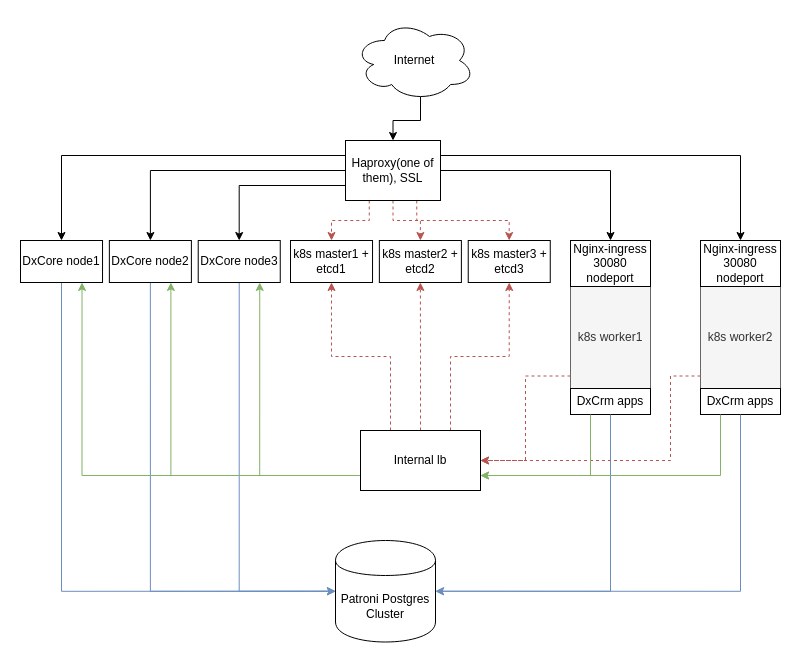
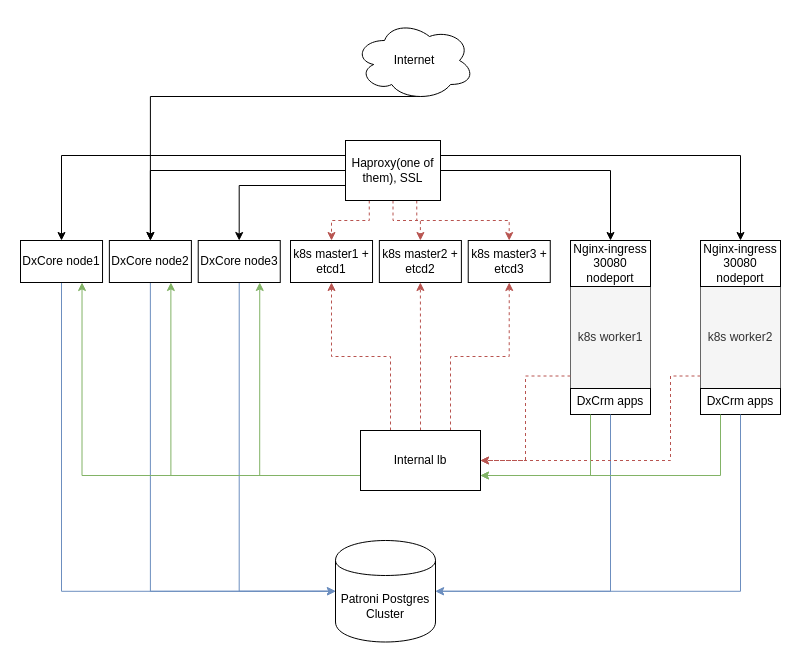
(412, 121) -> (250, 97)
